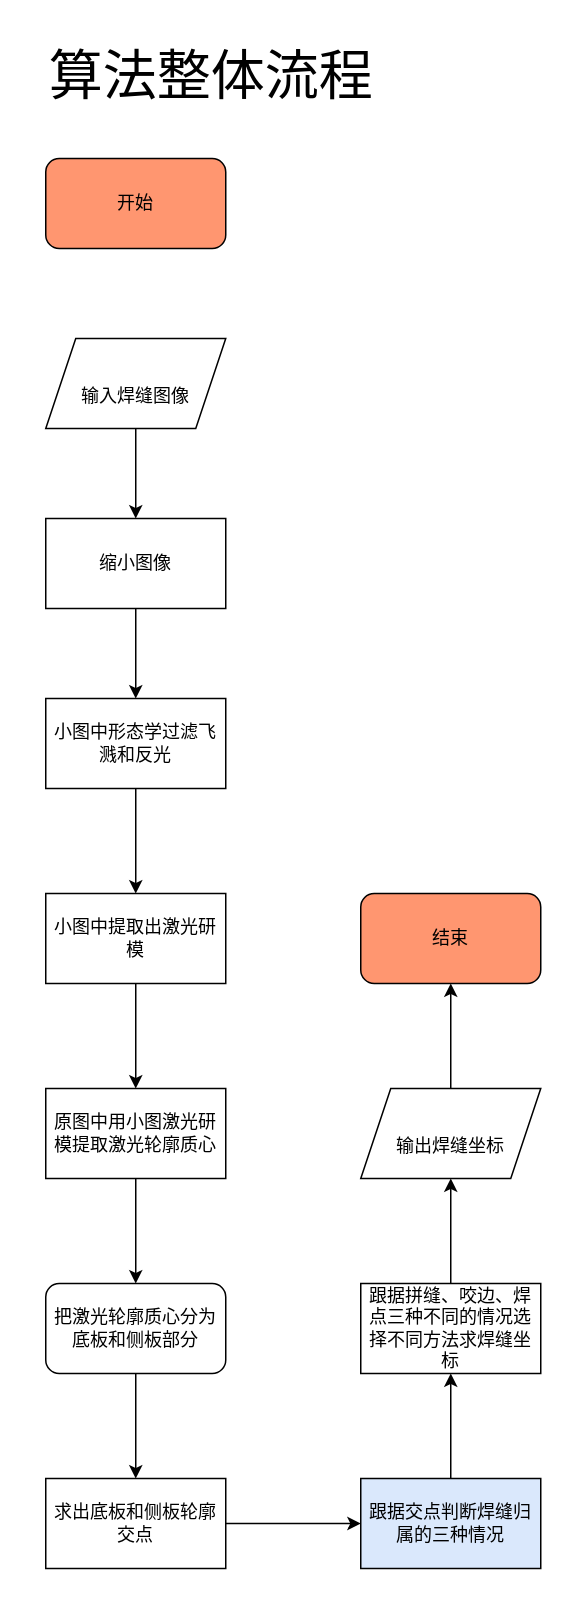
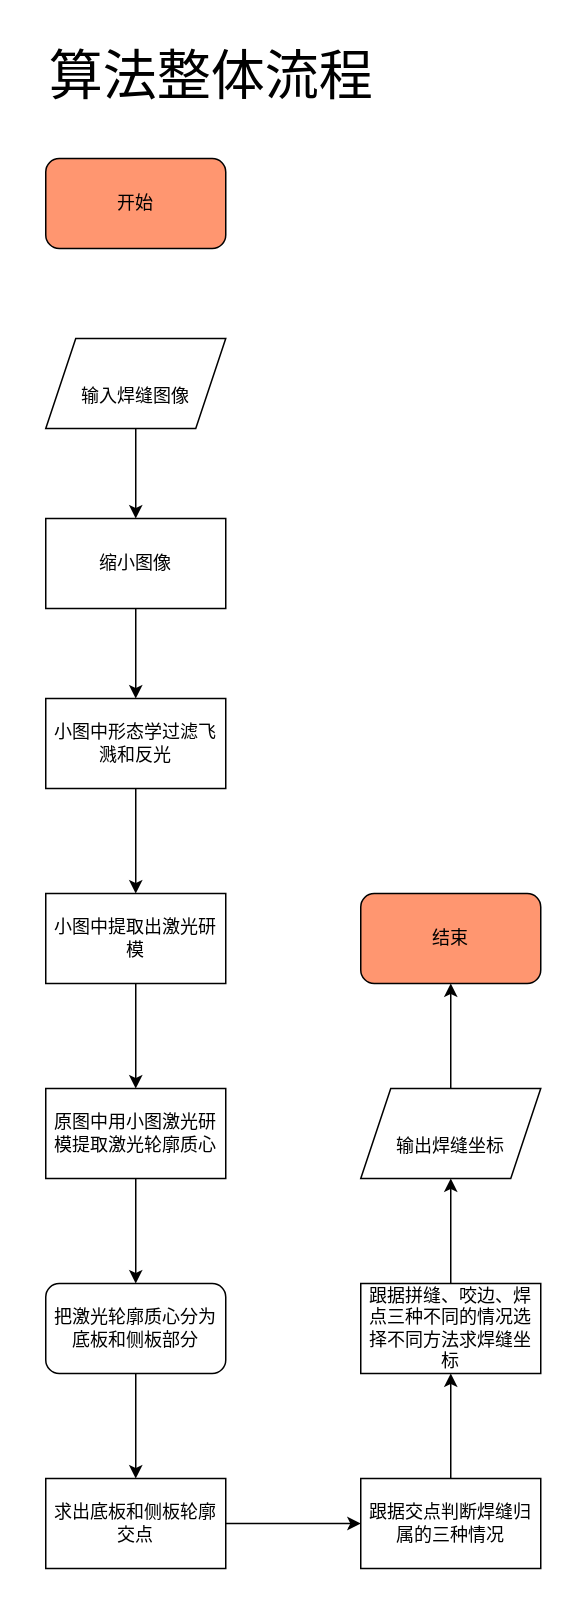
(451, 1523) -> (451, 1523)
